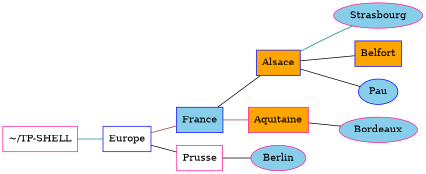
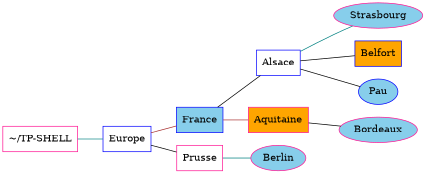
(278, 63) -> (278, 63)
(237, 158) -> (237, 158)
